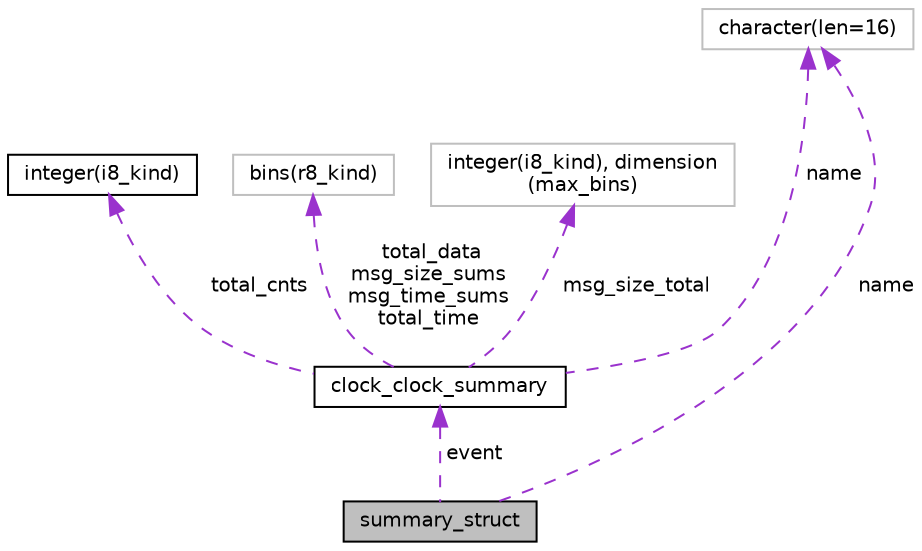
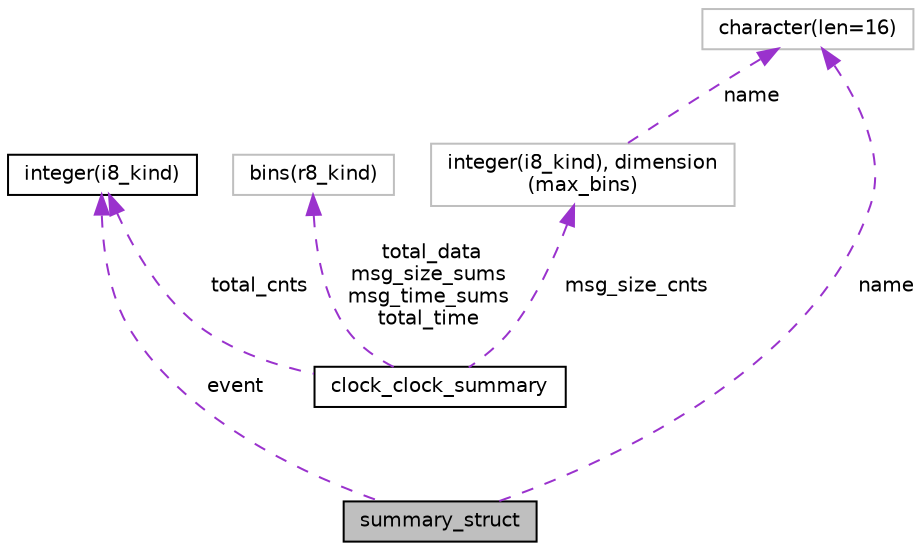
(756, 282) -> (693, 101)
(634, 286) -> (634, 286)
(440, 465) -> (194, 401)
